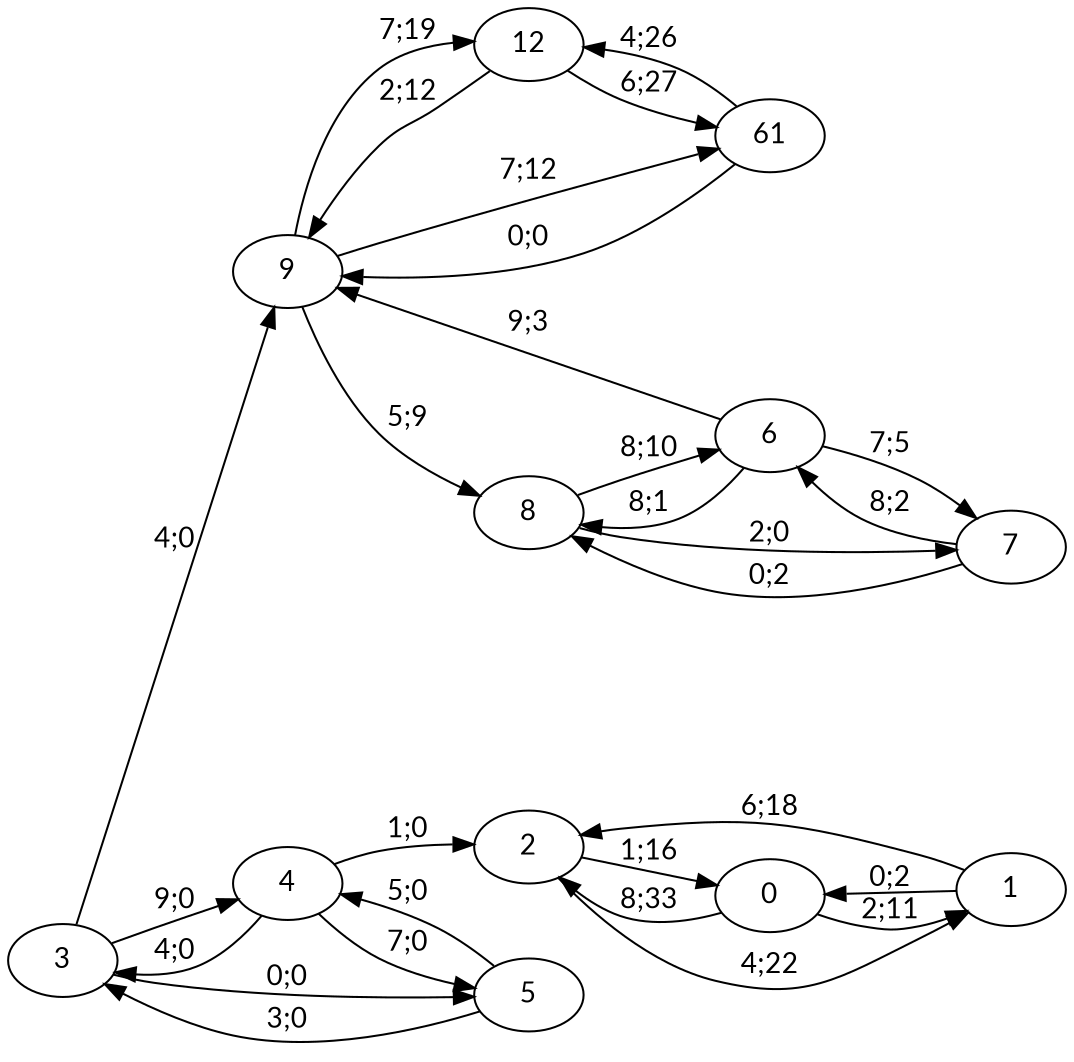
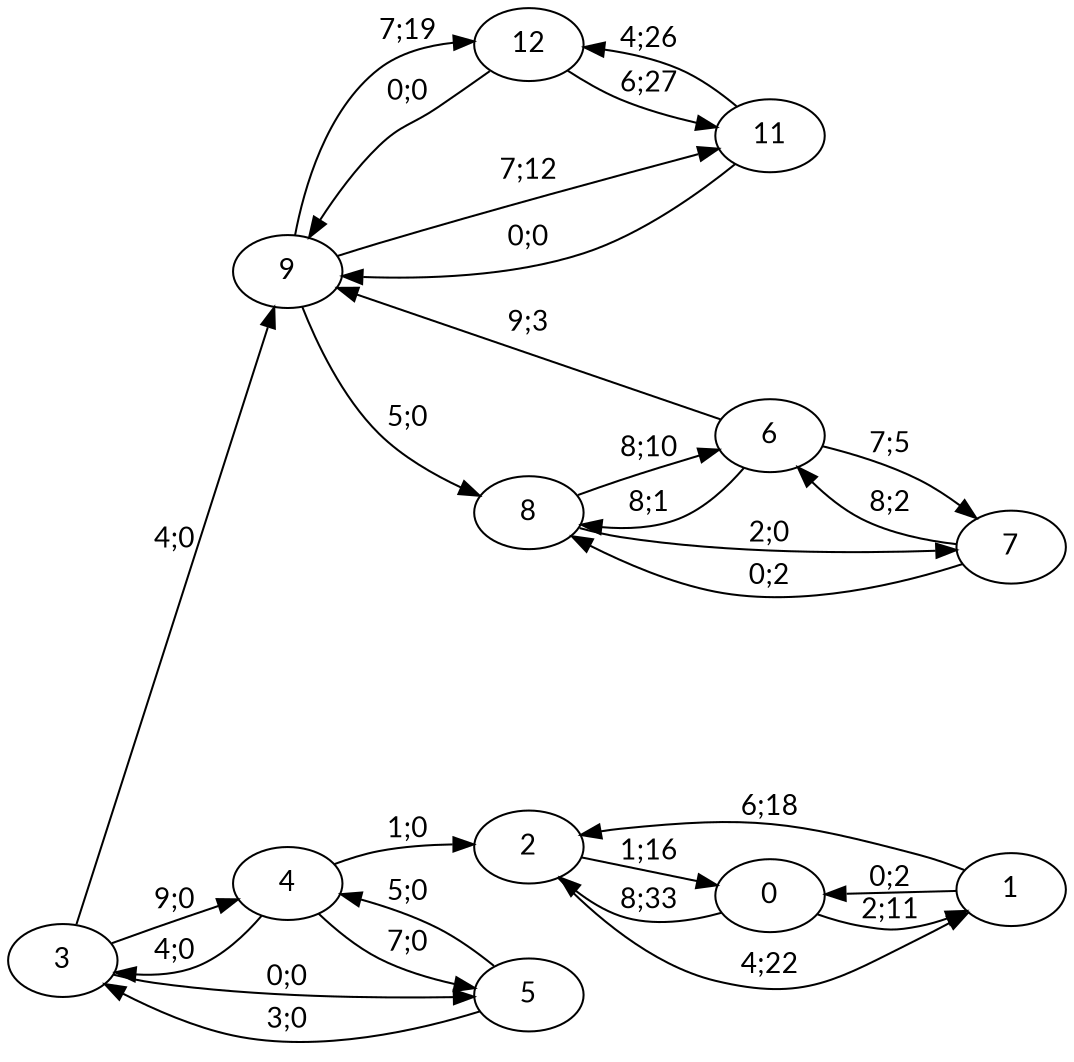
(408, 92) -> (408, 92)
(770, 136) -> (770, 136)
(408, 418) -> (408, 418)
